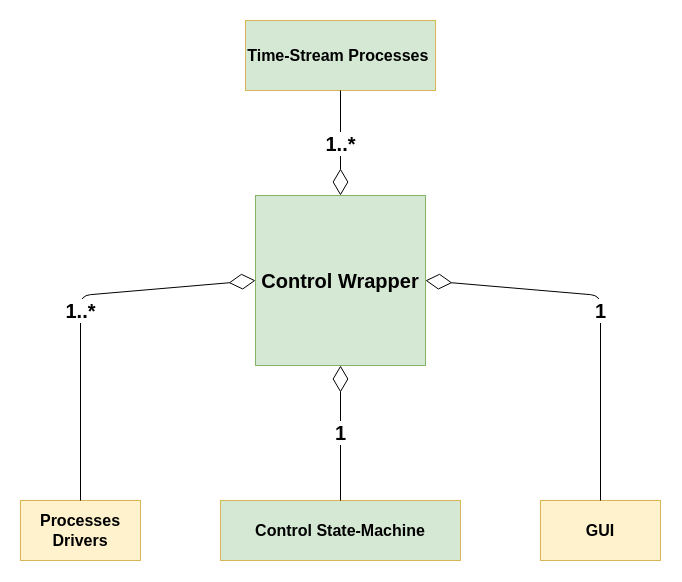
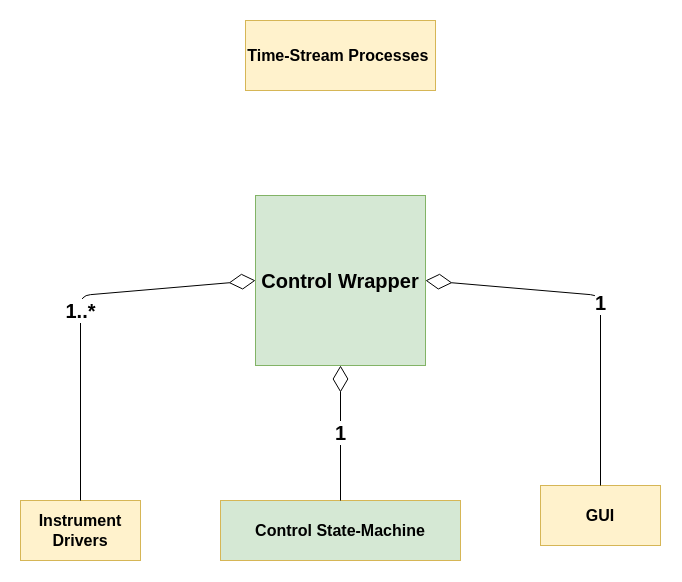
(341, 56) -> (341, 56)
(341, 112) -> none
(81, 531) -> (81, 531)
(601, 531) -> (601, 516)
